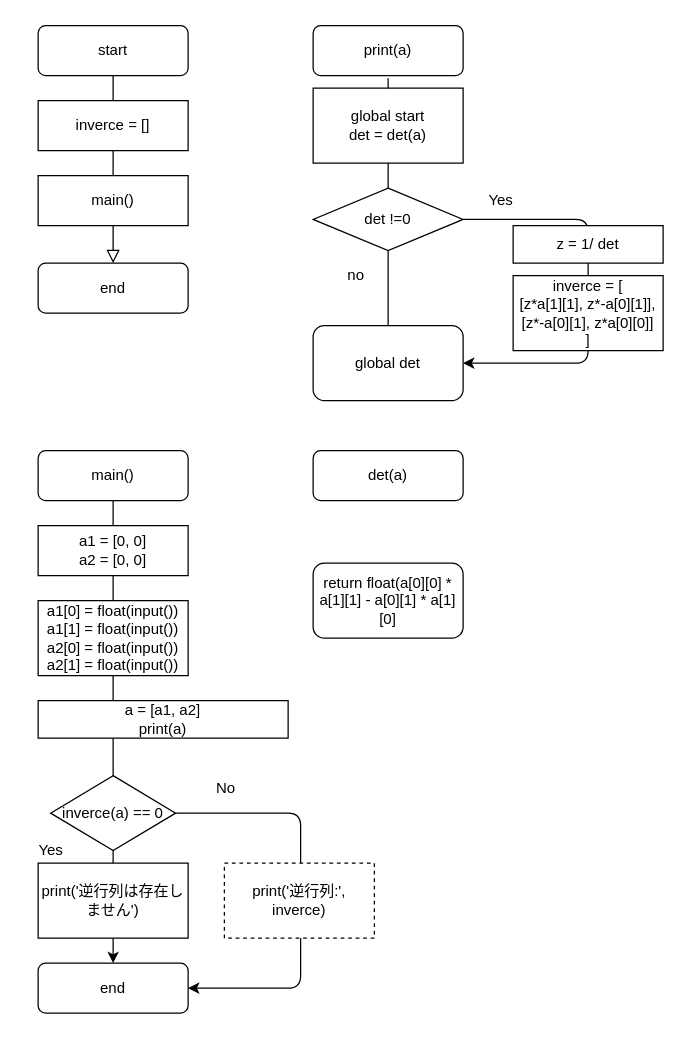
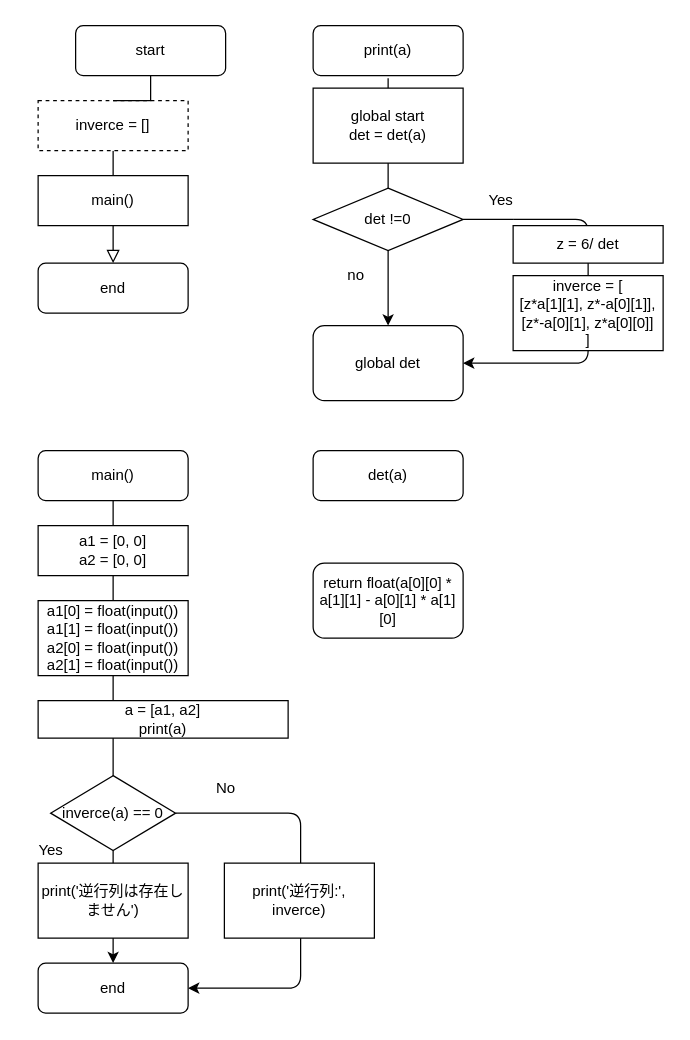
(113, 51) -> (151, 51)
(113, 126) -> (113, 126)
(588, 244) -> (588, 244)
(388, 319) -> (388, 316)
(299, 901) -> (299, 901)
